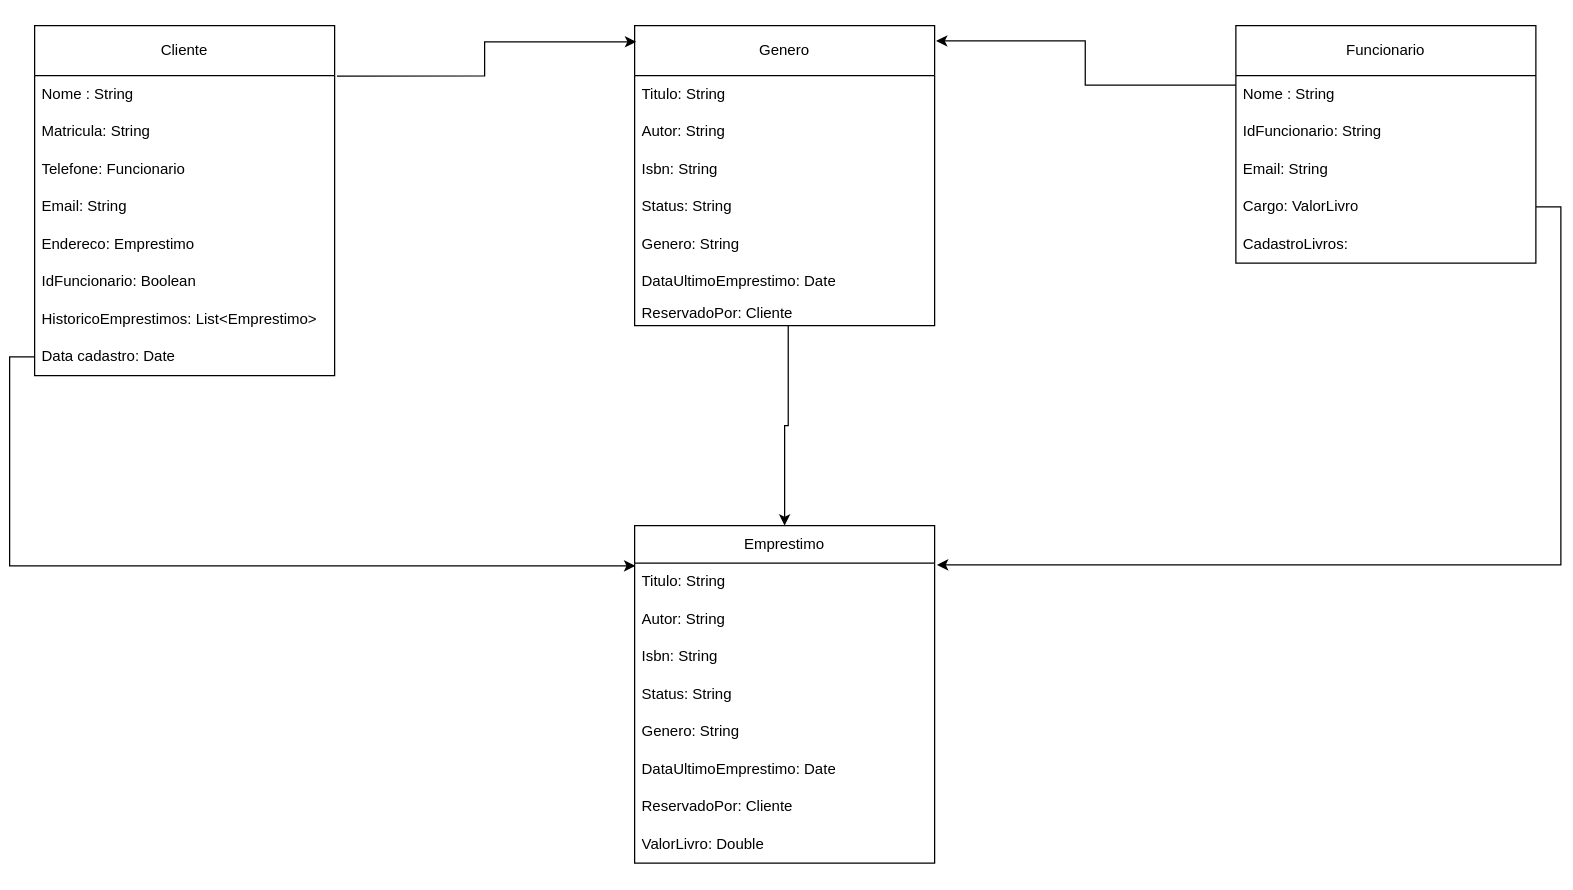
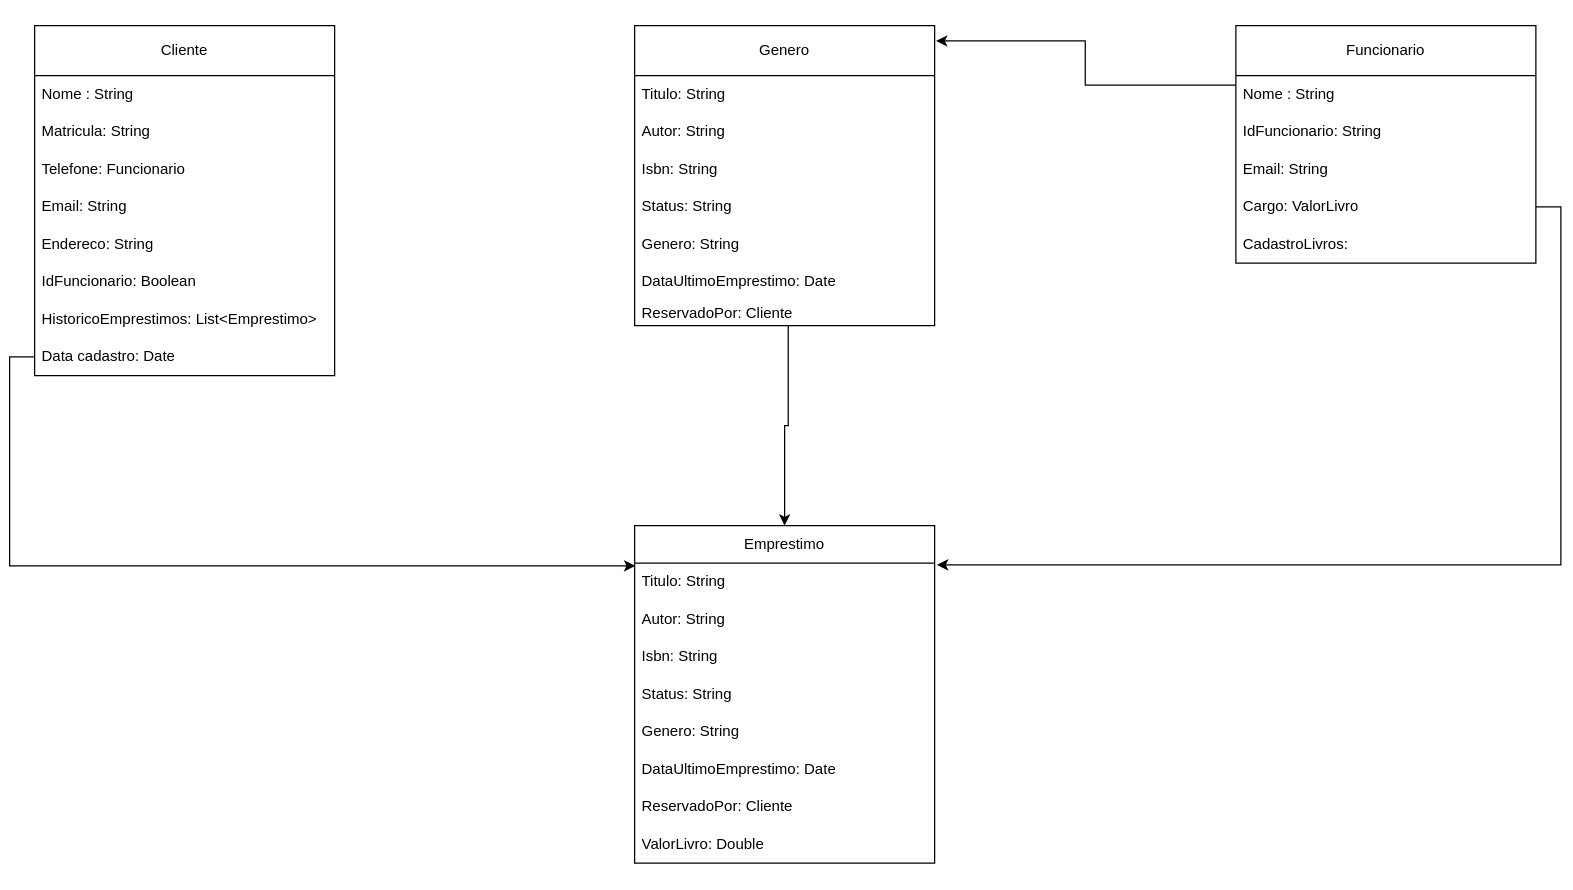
(484, 61) -> none
(120, 244) -> (103, 244)
